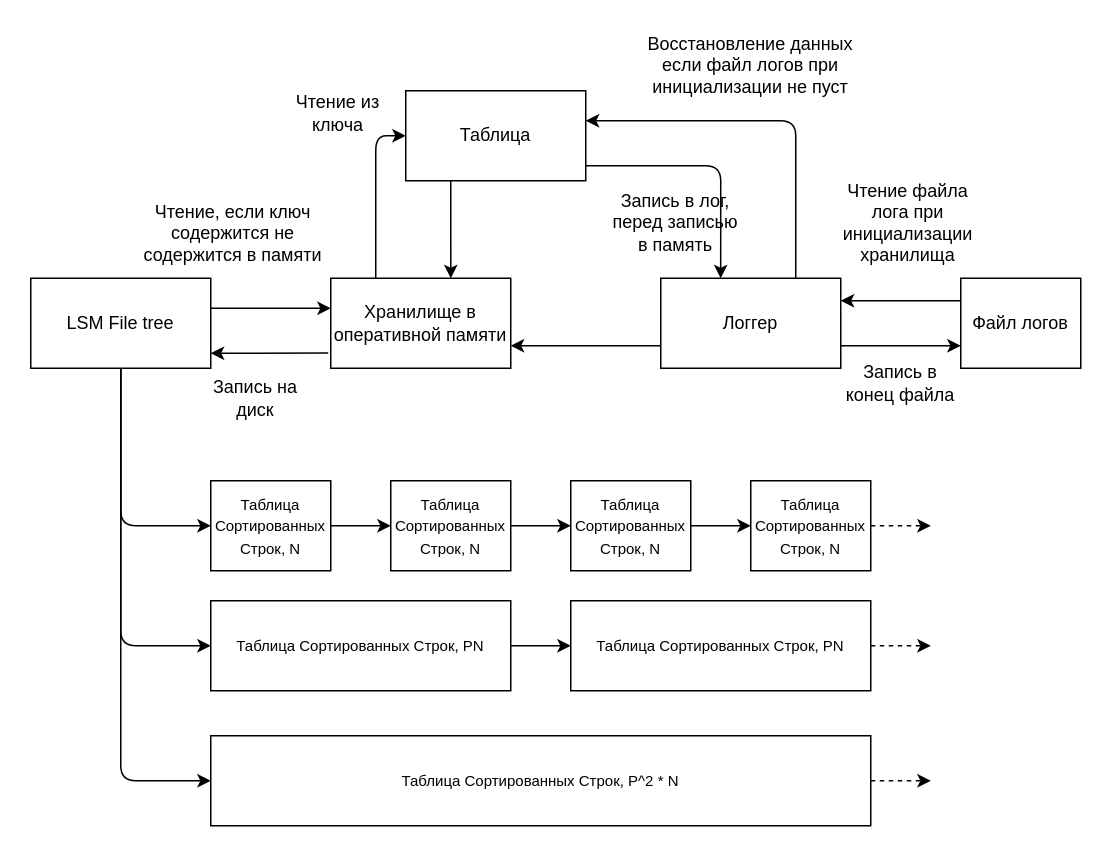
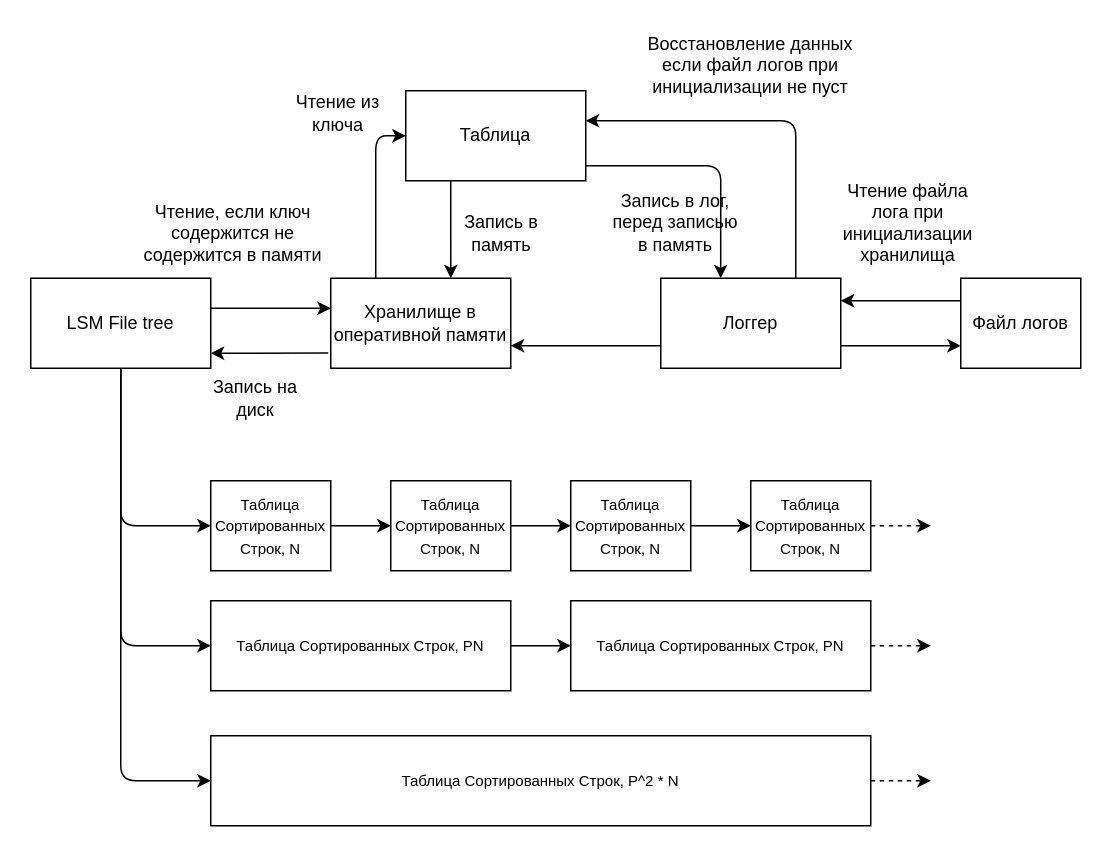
none -> (502, 233)
(901, 383) -> none
